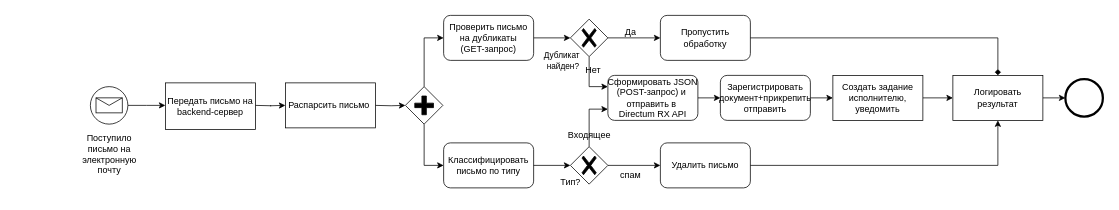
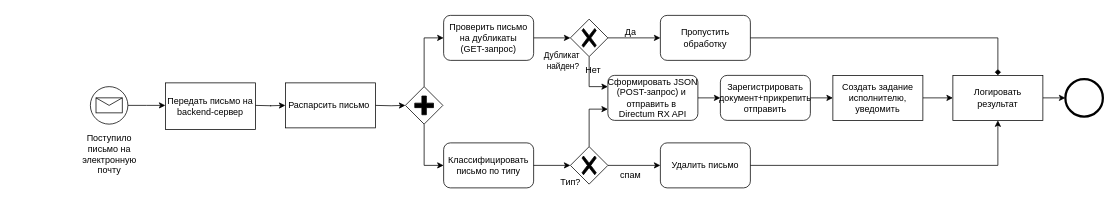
(589, 135) -> none
